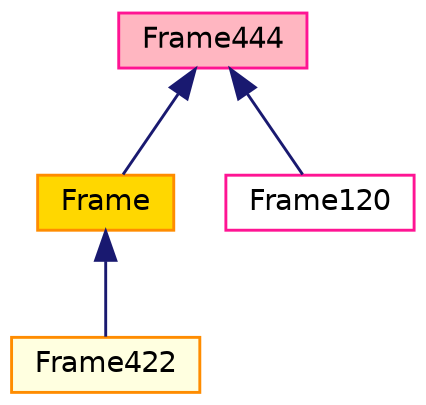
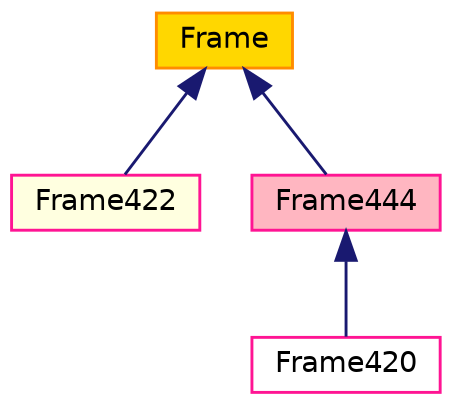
(151, 134) -> (294, 133)
(320, 203) -> (346, 365)
(106, 365) -> (106, 203)
